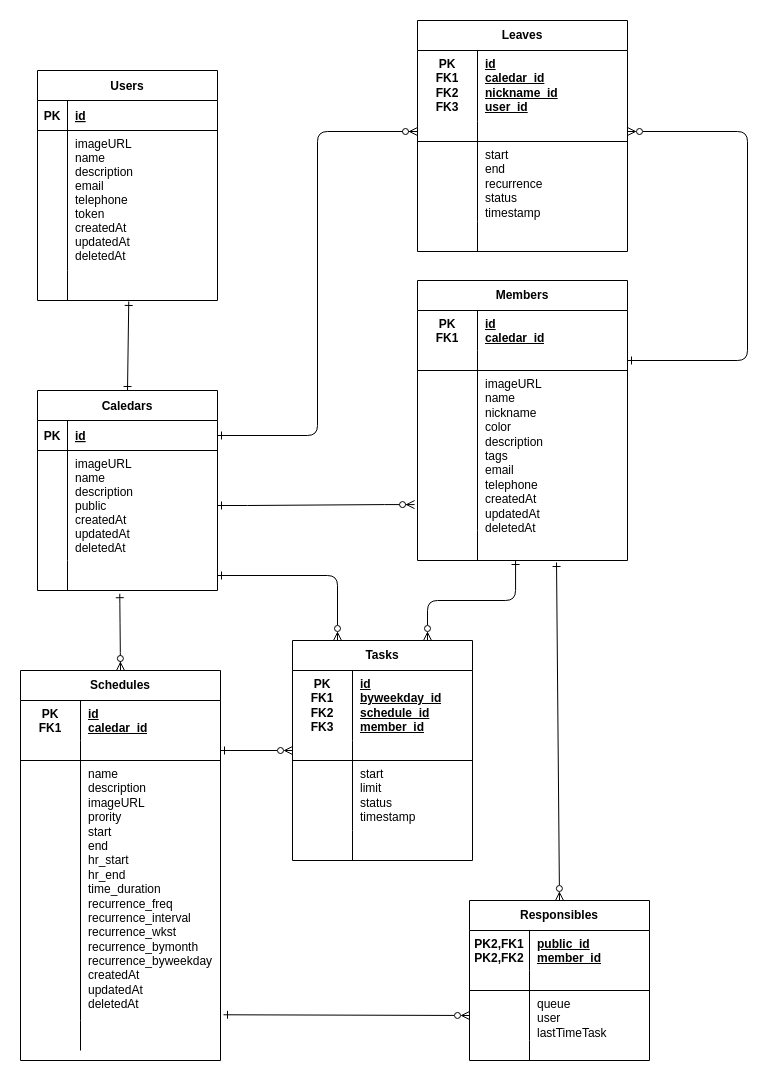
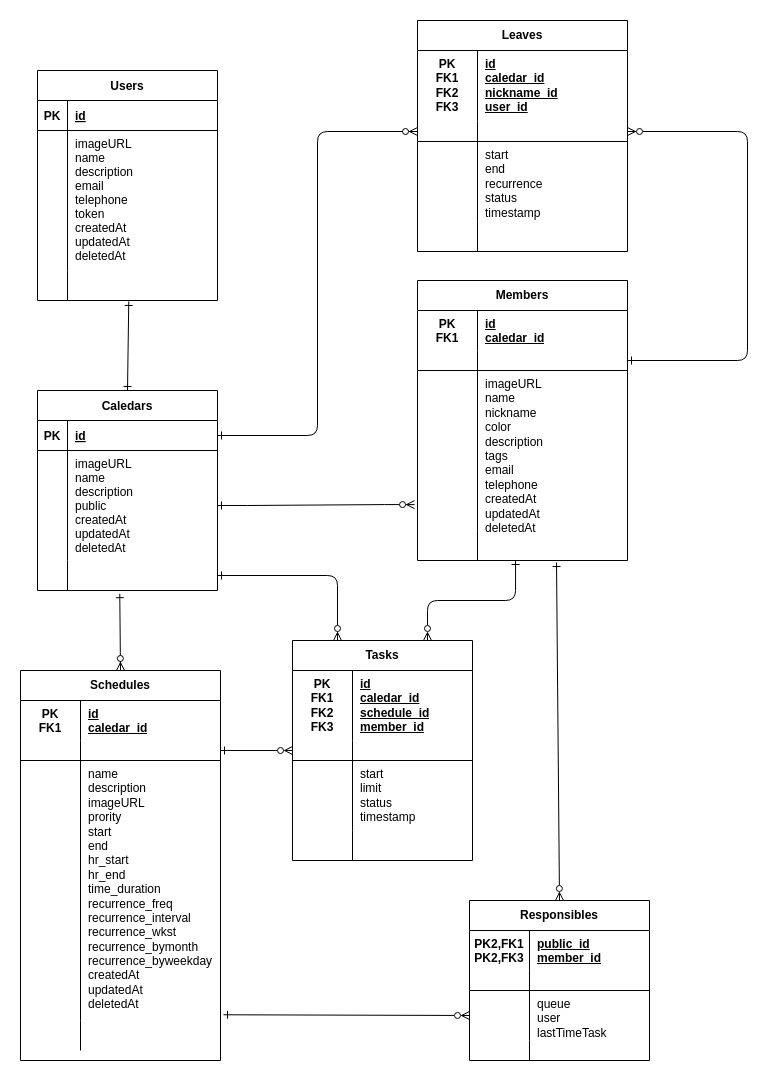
(399, 706) -> (394, 706)
(500, 952) -> (500, 952)
